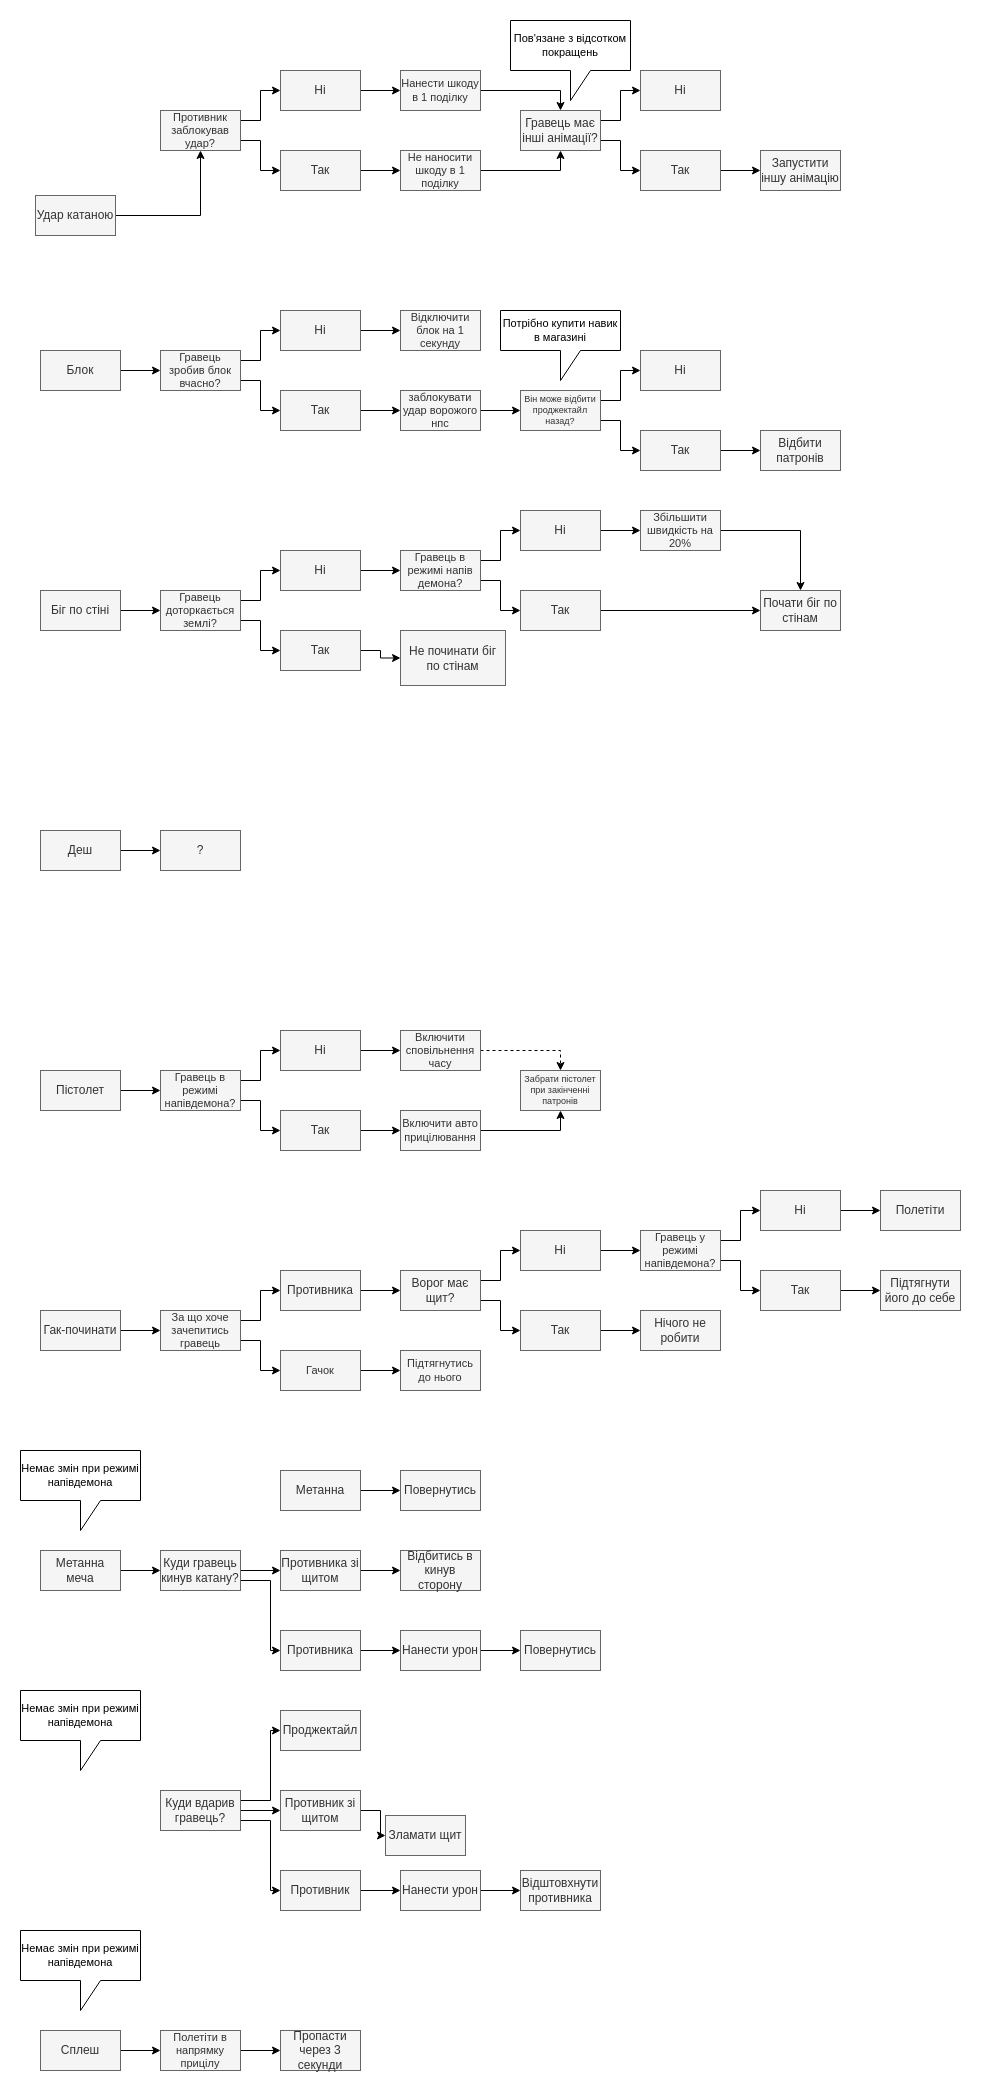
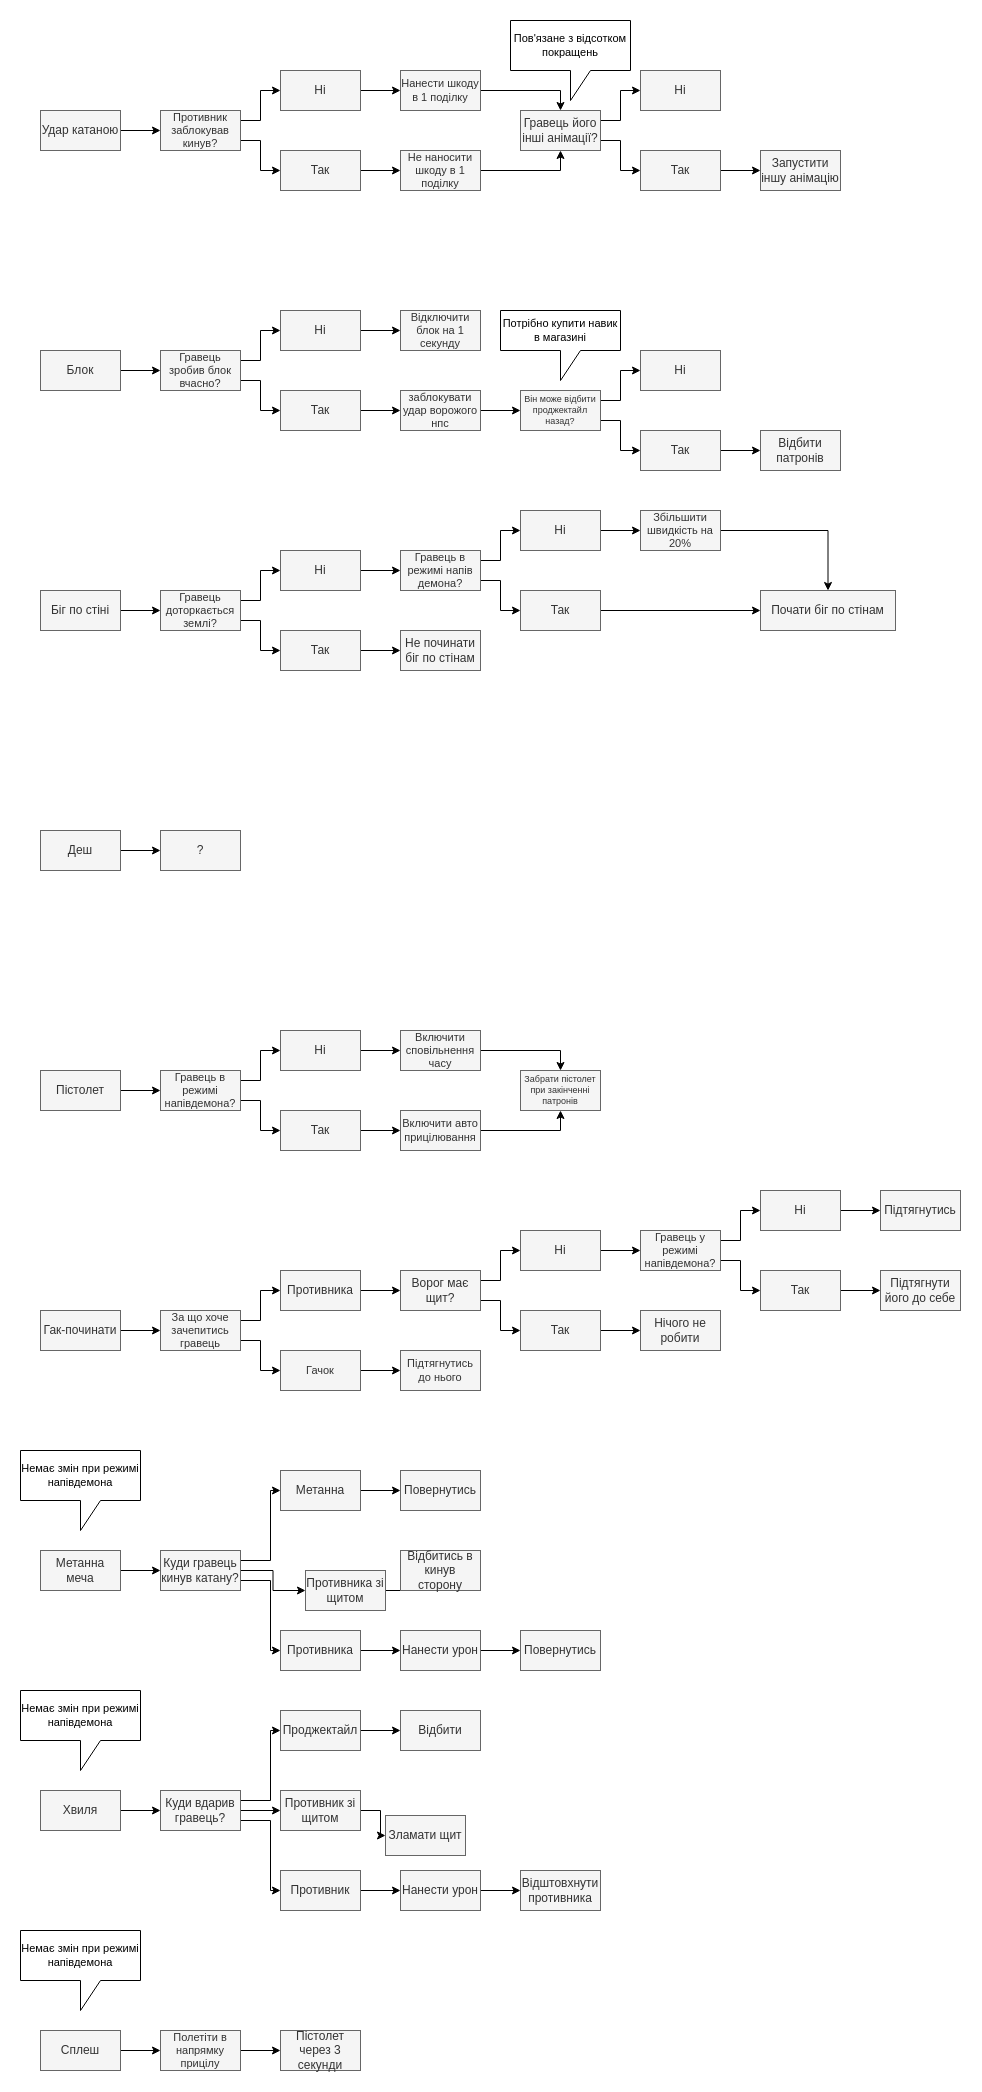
(201, 131) -> (201, 131)
(561, 131) -> (561, 131)
(76, 216) -> (81, 131)
(801, 611) -> (828, 611)
(453, 658) -> (441, 651)
(527, 1051) -> (527, 1051)
(921, 1211) -> (921, 1211)
none -> (271, 1540)
(321, 1571) -> (346, 1591)
none -> (377, 1731)
none -> (441, 1731)
none -> (81, 1811)
none -> (137, 1811)
(321, 2051) -> (321, 2051)
